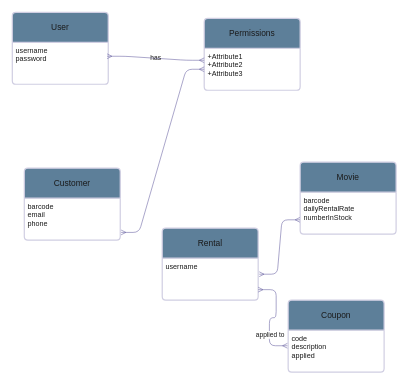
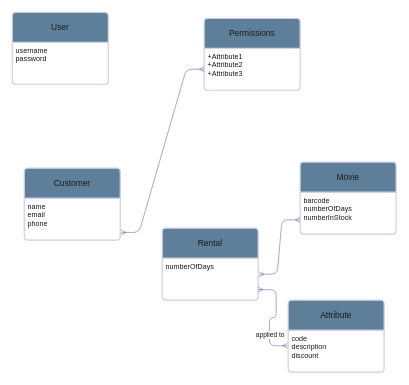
(155, 58) -> none
(331, 209) -> (330, 209)
(42, 215) -> (38, 215)
(182, 267) -> (190, 267)
(336, 315) -> (336, 315)
(312, 347) -> (312, 347)
